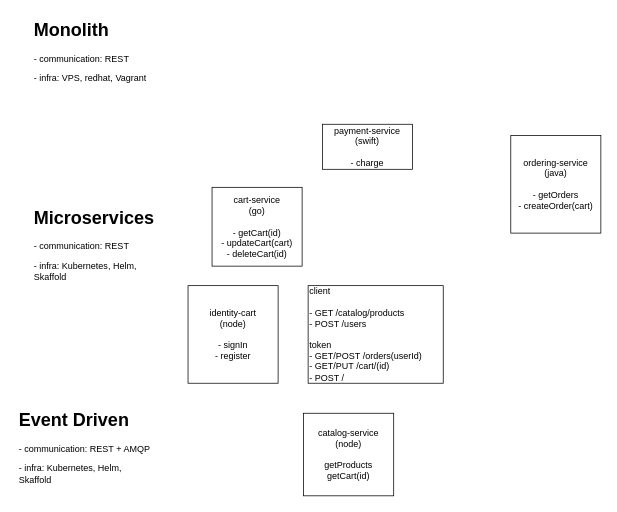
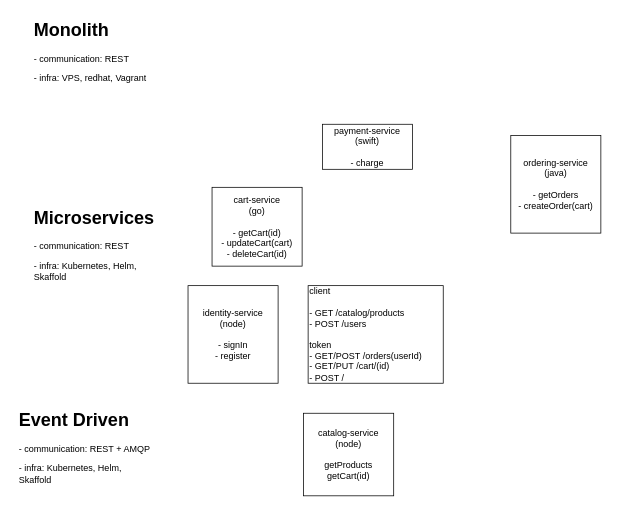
(233, 334) -> (233, 334)
